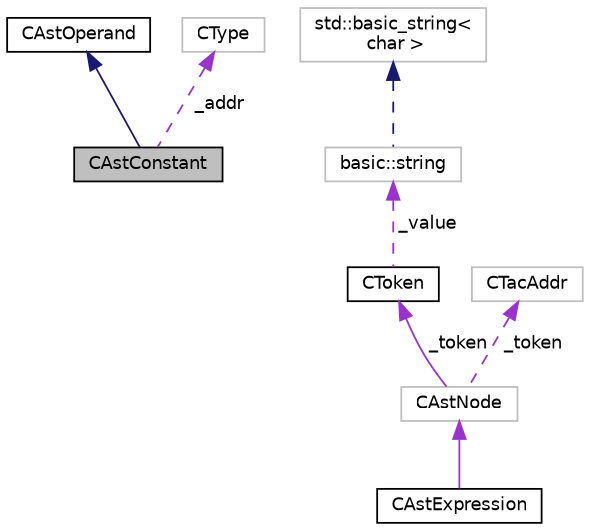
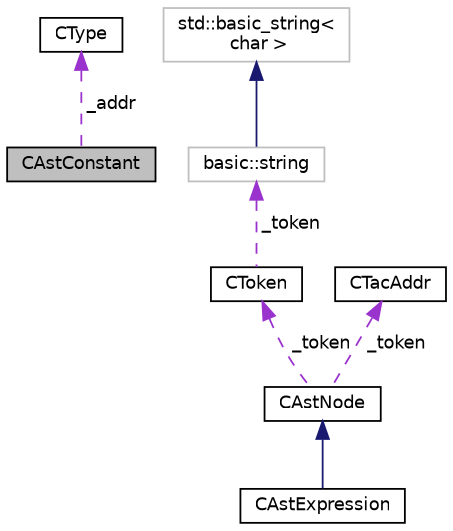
(79, 35) -> none
(223, 35) -> (81, 35)
(393, 114) -> (257, 114)
(425, 224) -> (289, 224)
(527, 284) -> (391, 284)
(424, 354) -> (287, 354)
(459, 404) -> (323, 404)
(459, 464) -> (323, 464)
